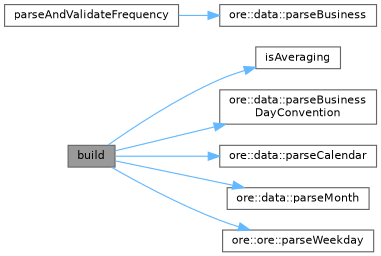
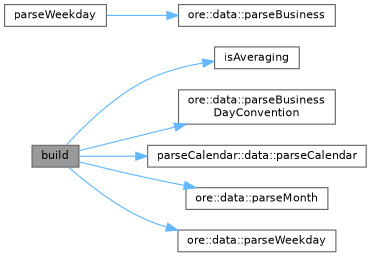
(92, 15) -> (56, 15)
(298, 156) -> (257, 156)
(298, 241) -> (257, 241)
